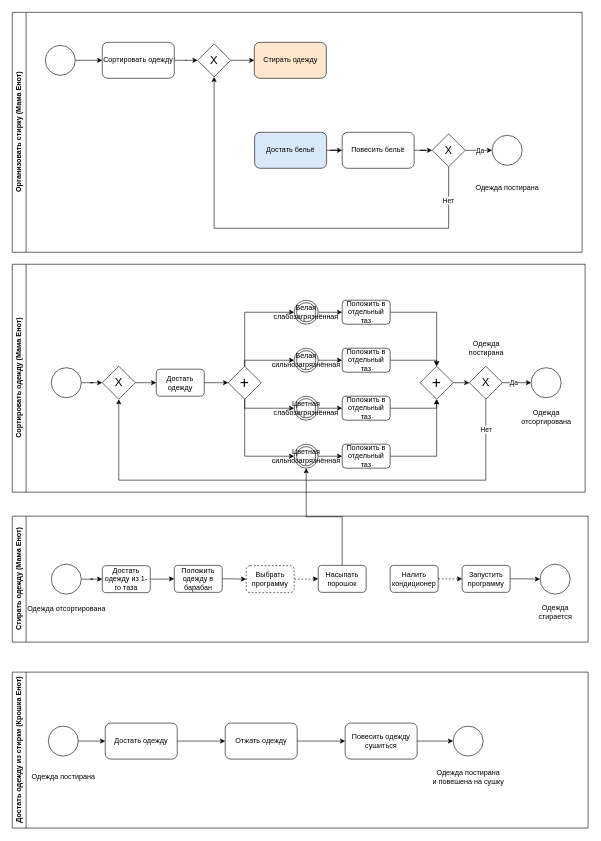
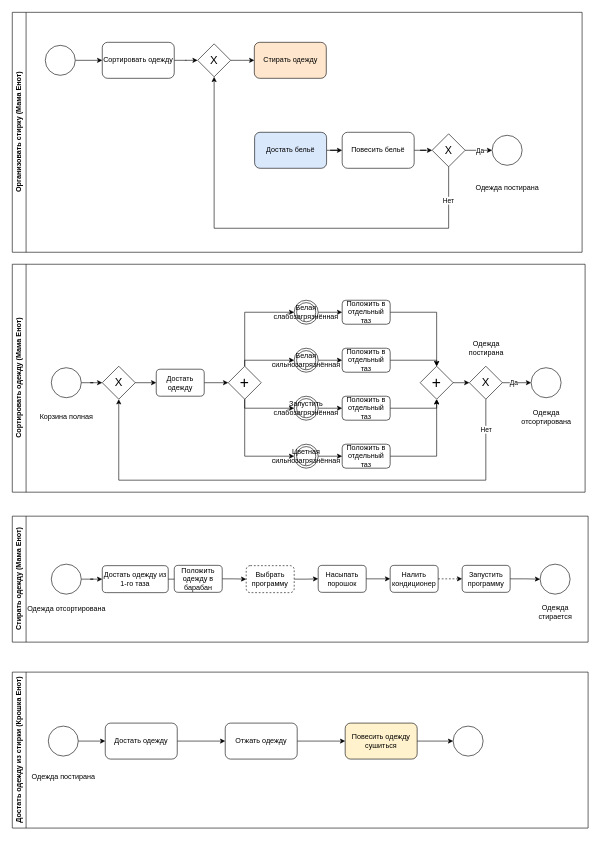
(306, 408) -> (306, 408)
none -> (66, 417)
(306, 473) -> (384, 579)
(126, 579) -> (135, 579)
(303, 579) -> (303, 579)
(381, 741) -> (381, 741)
(468, 777) -> none
